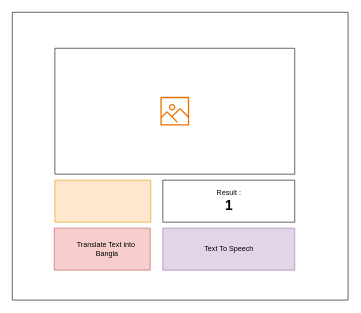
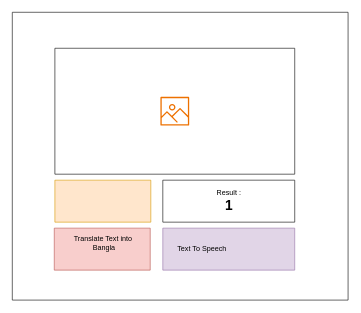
(106, 249) -> (103, 243)
(229, 249) -> (202, 249)
